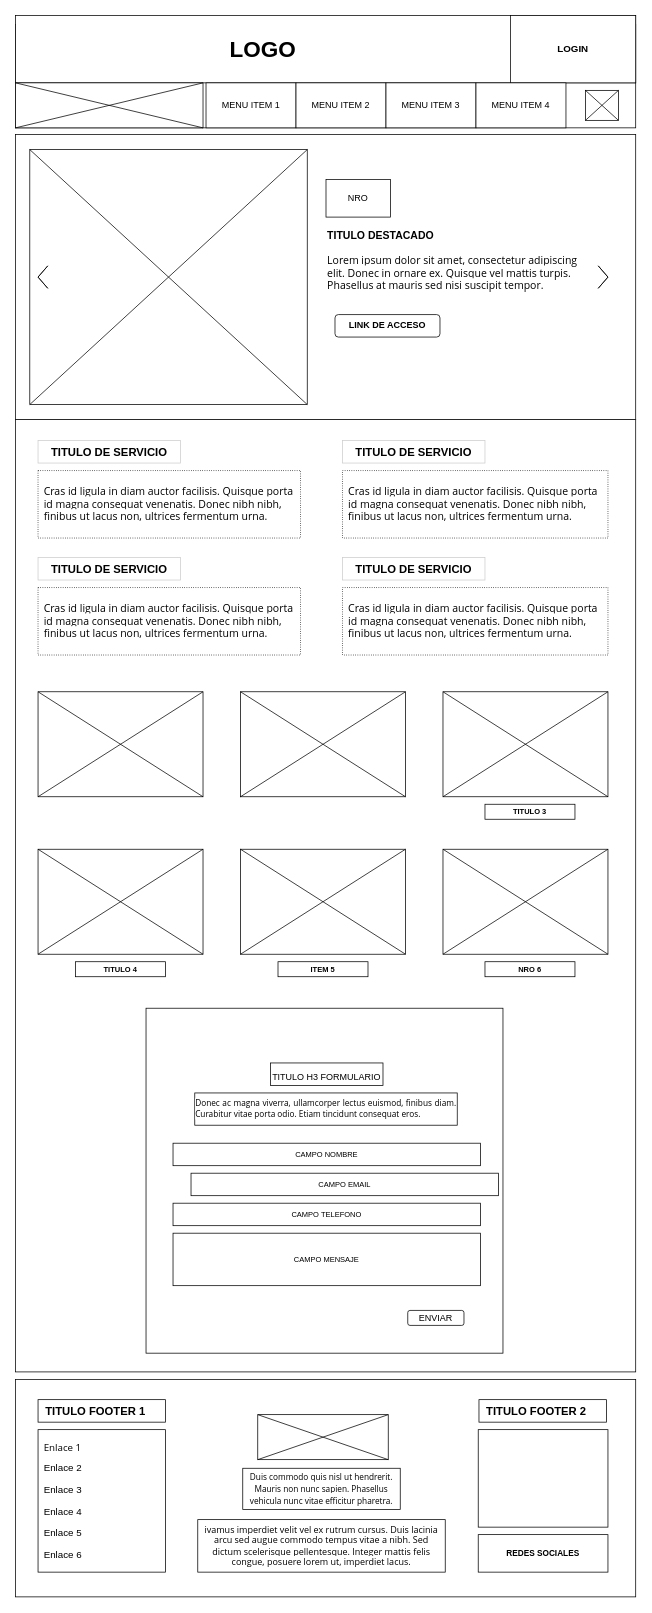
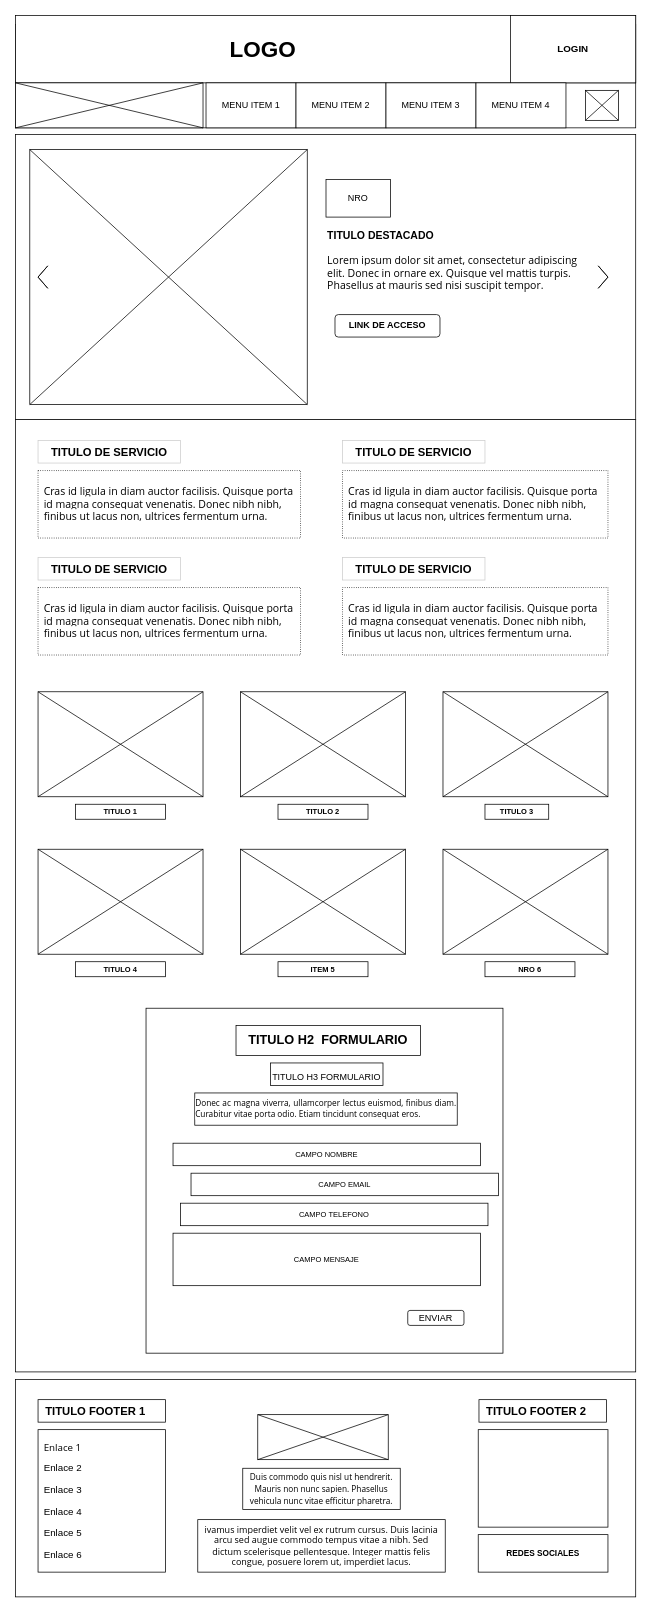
none -> (120, 812)
none -> (323, 812)
(530, 812) -> (517, 812)
none -> (328, 1041)
(327, 1215) -> (334, 1215)
